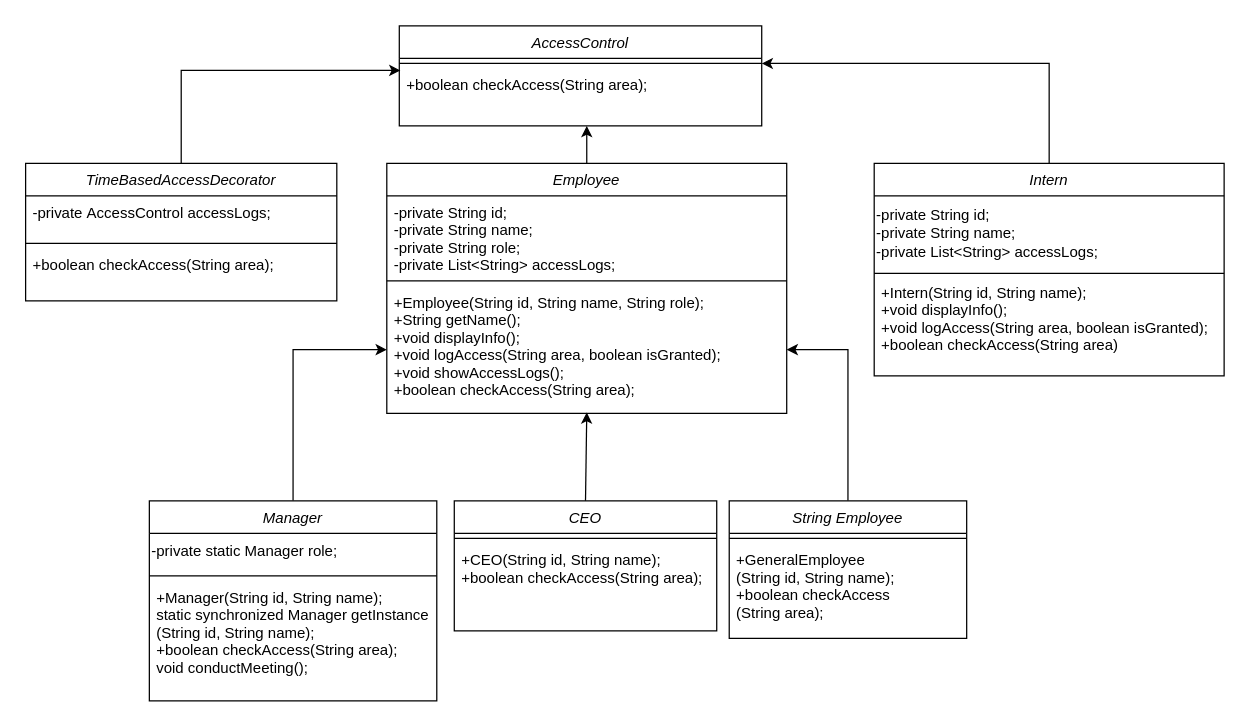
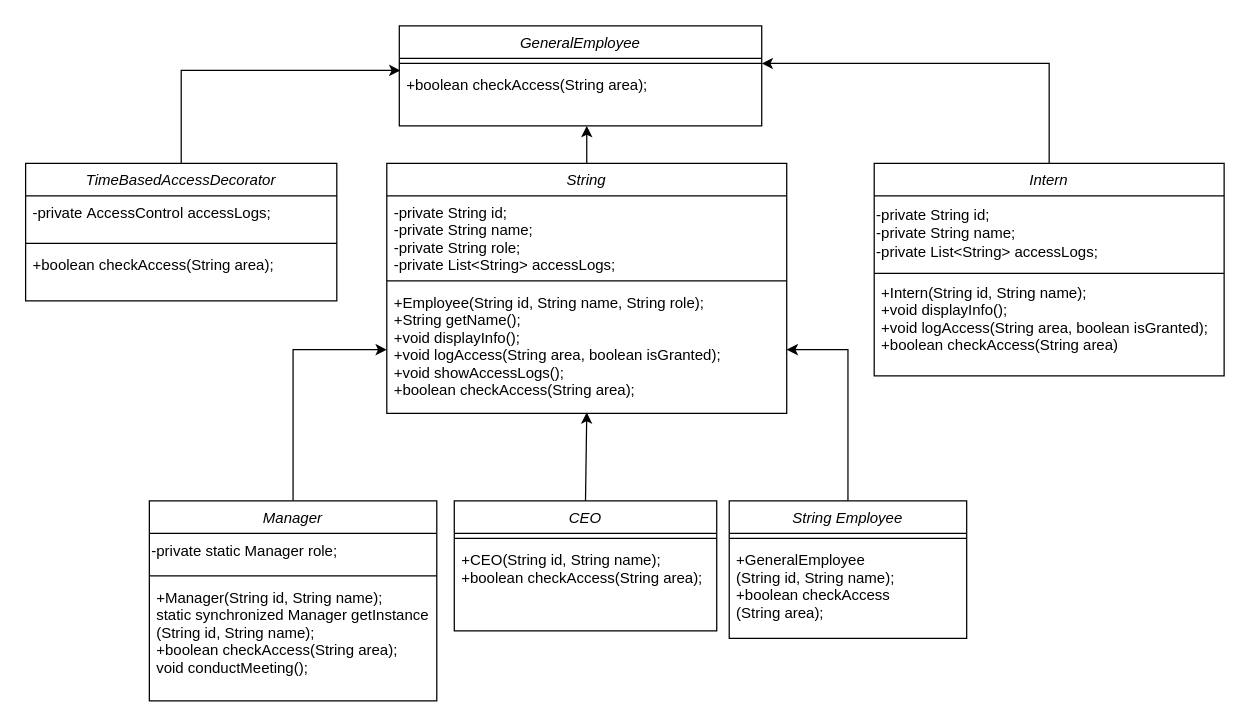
(580, 43) -> (580, 43)
(586, 180) -> (586, 180)
